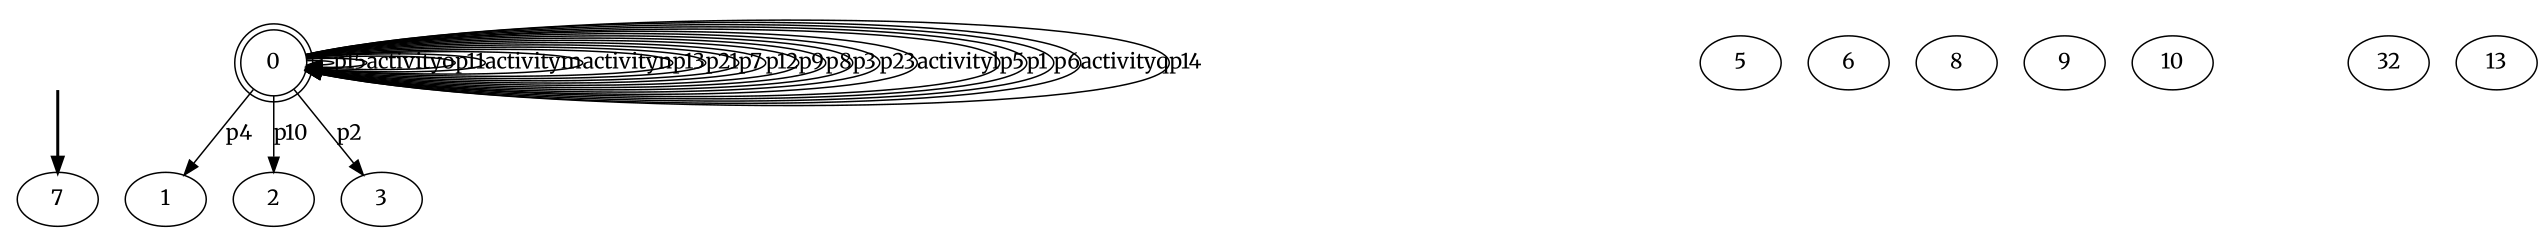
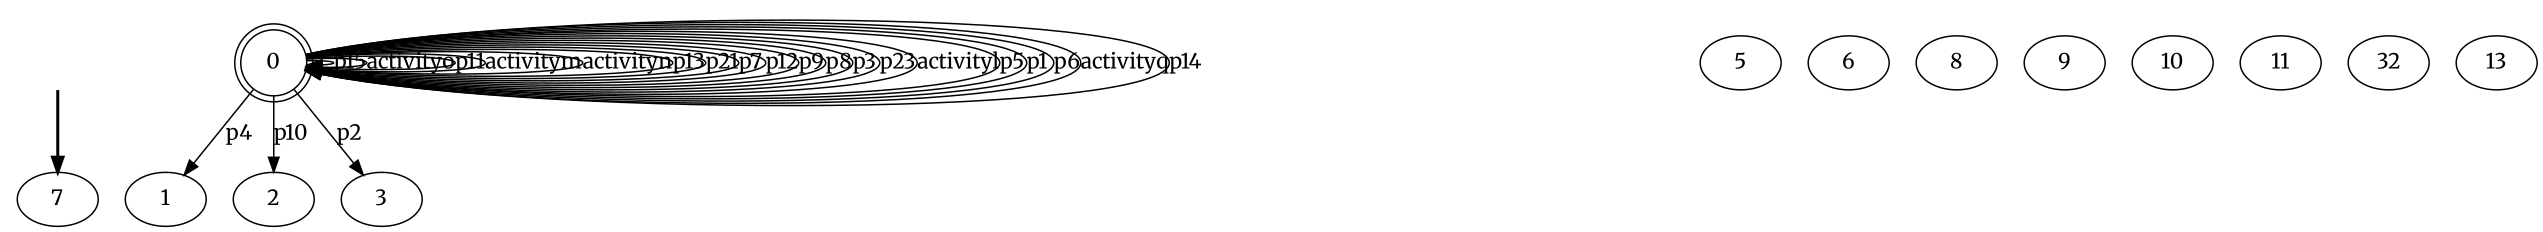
none -> (2281, 63)
